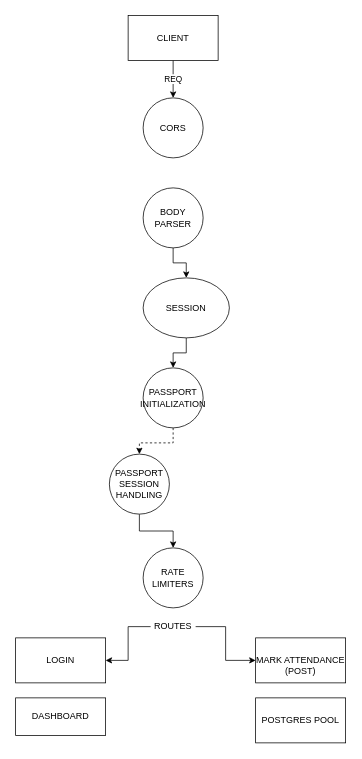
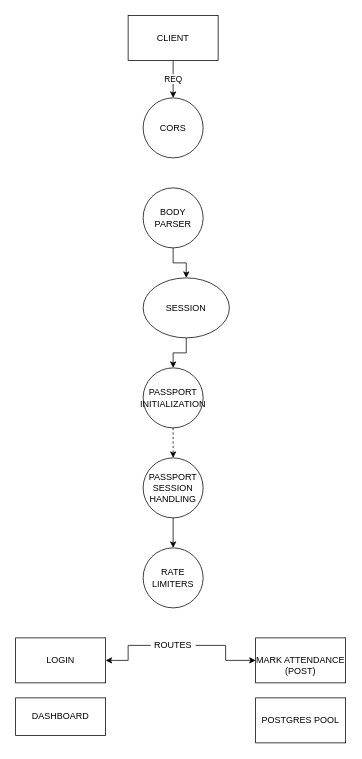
(139, 484) -> (173, 488)
(173, 627) -> (173, 645)
